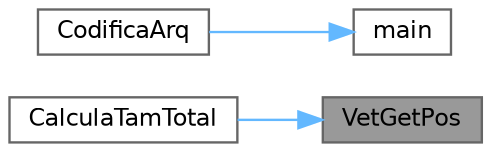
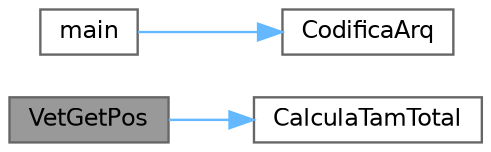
(269, 32) -> (198, 32)
(268, 120) -> (199, 120)
